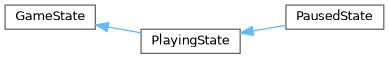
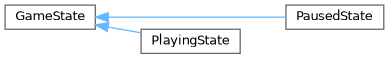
(269, 28) -> (197, 17)
